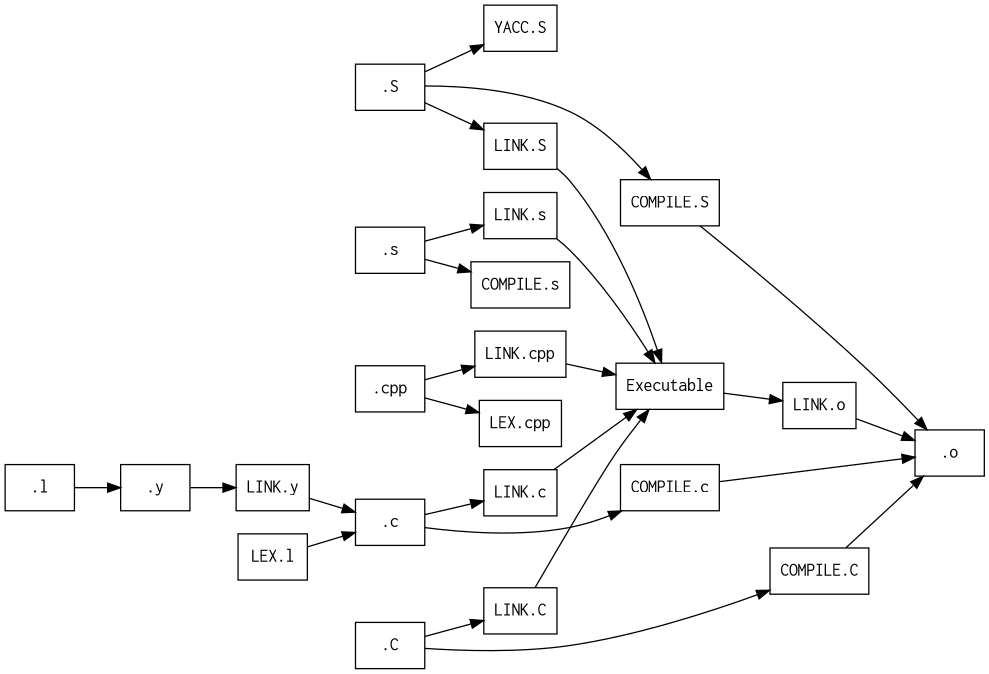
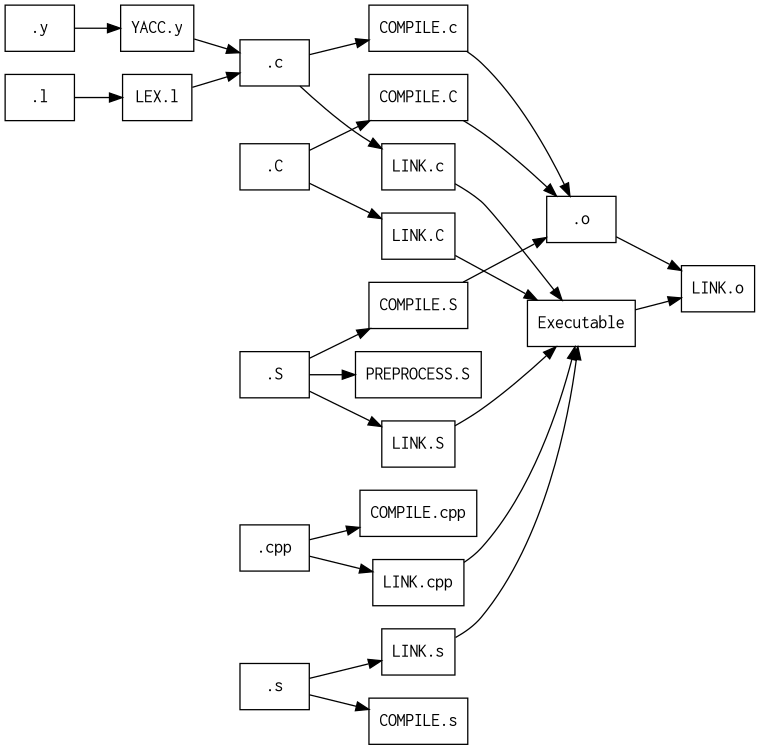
(520, 28) -> (418, 375)
(520, 424) -> (418, 513)
(879, 427) -> (643, 251)
(91, 488) -> (92, 98)
(273, 488) -> (157, 28)
